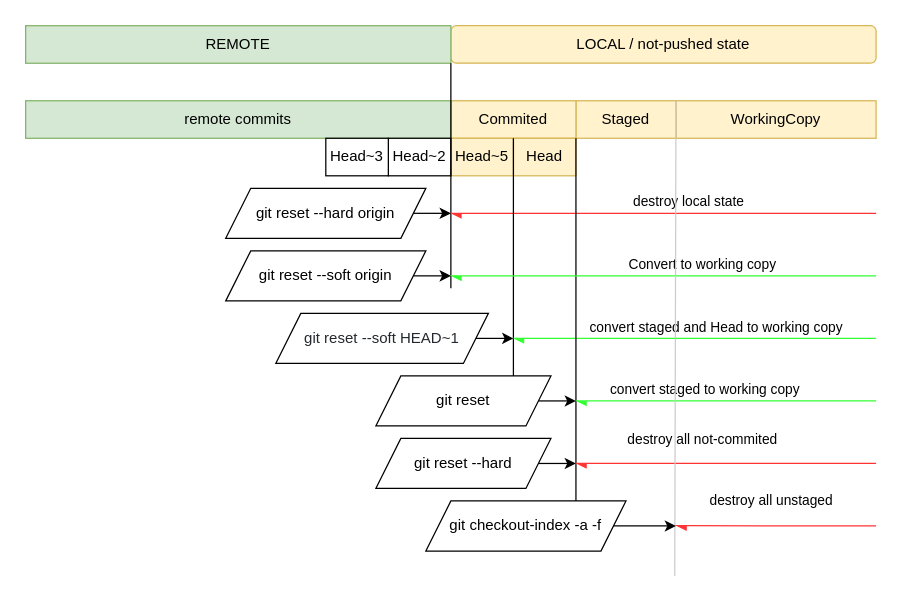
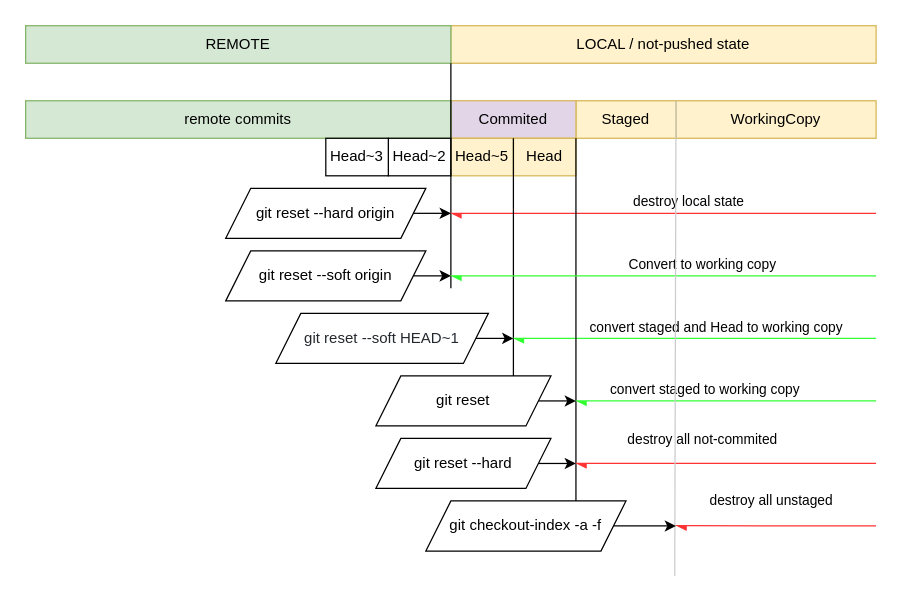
(663, 44) -> (663, 44)
(513, 119) -> (513, 119)
